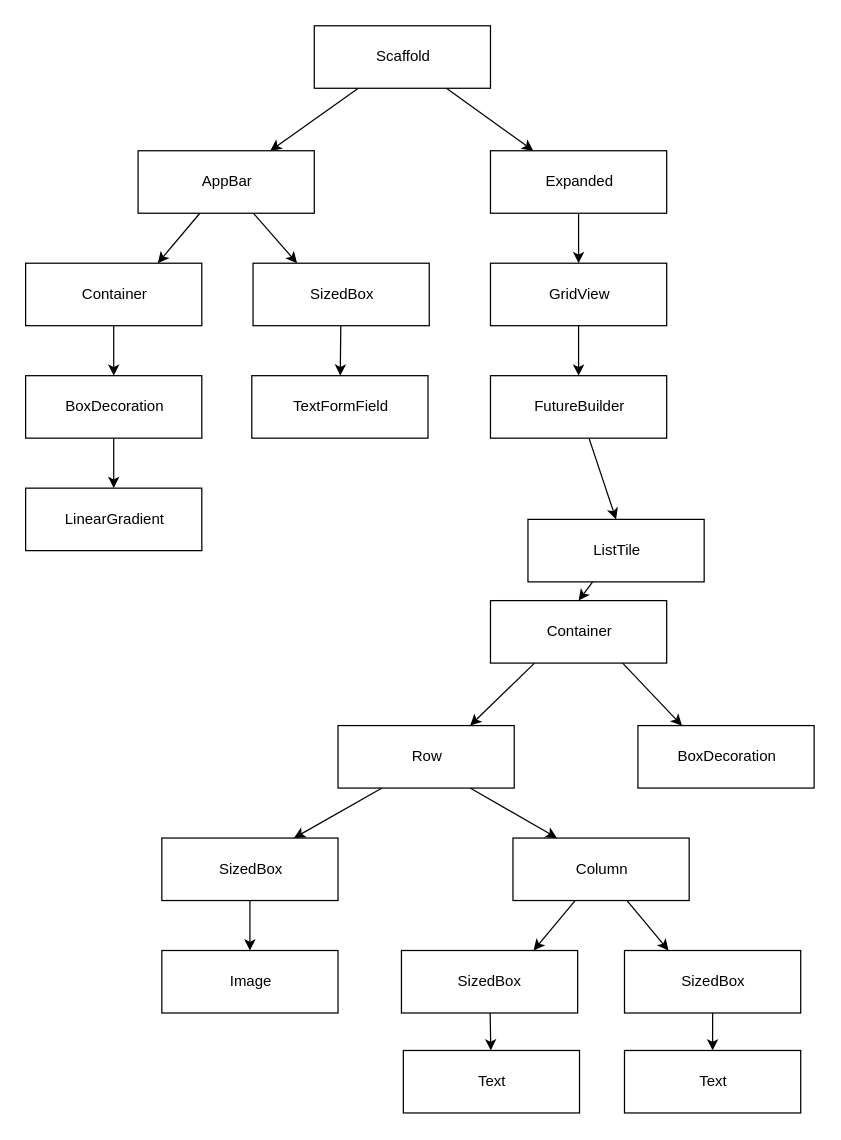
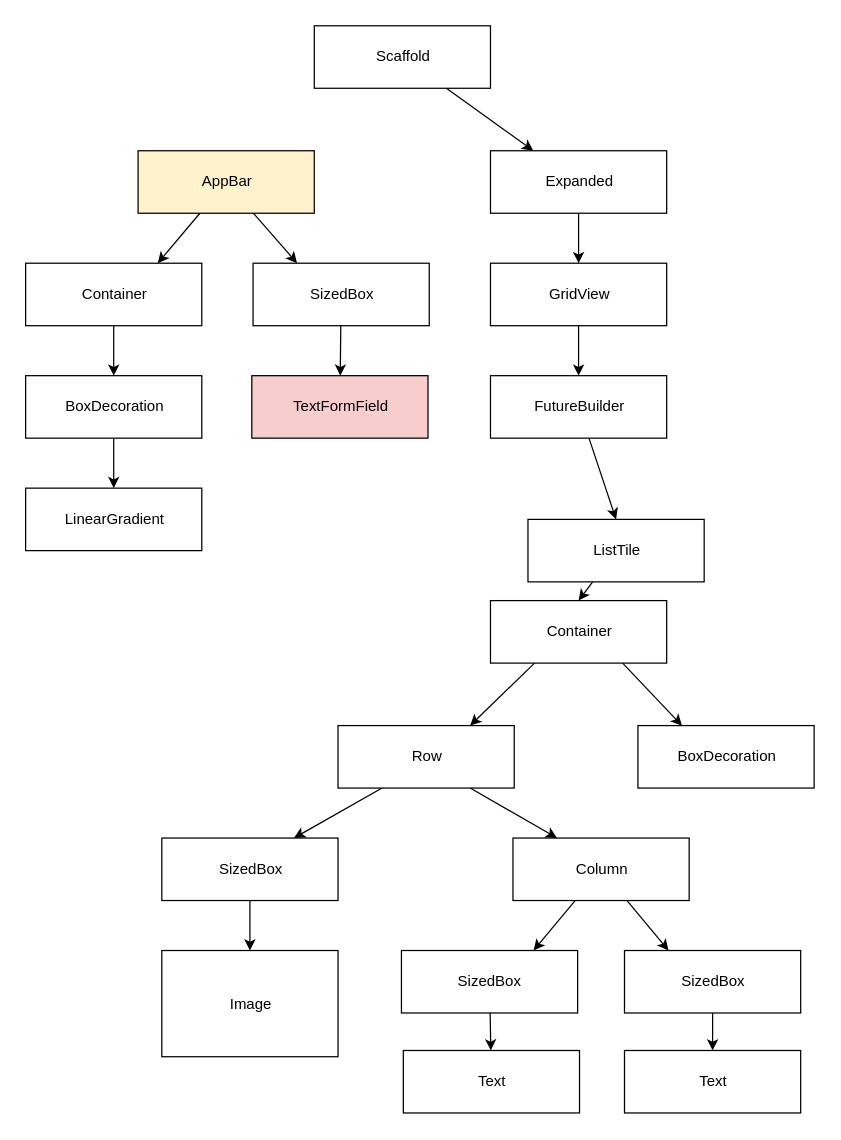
(318, 117) -> none
(226, 182) -> (226, 182)
(340, 407) -> (340, 407)
(250, 982) -> (250, 1004)
